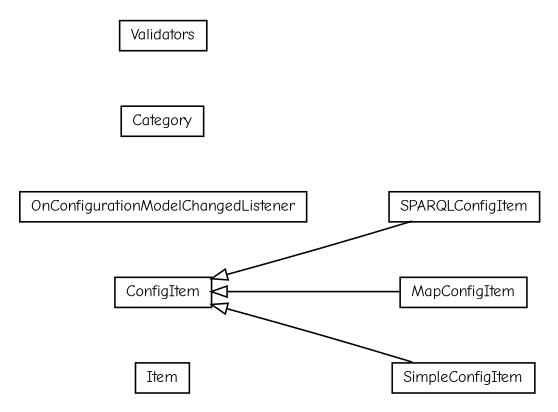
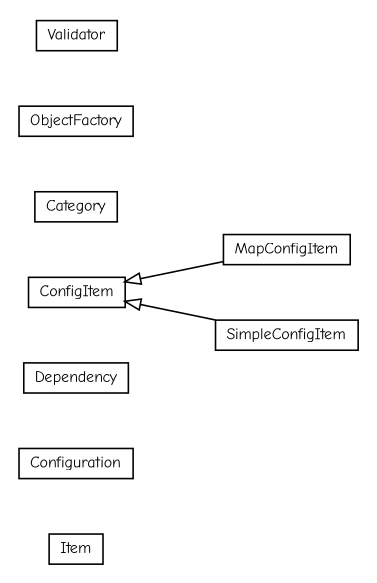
none -> (76, 35)
(162, 35) -> none
none -> (76, 120)
(162, 206) -> none
(464, 206) -> none
none -> (76, 377)
none -> (76, 463)
